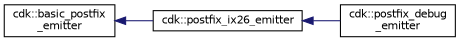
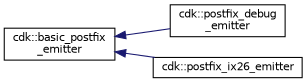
(327, 21) -> (148, 32)
